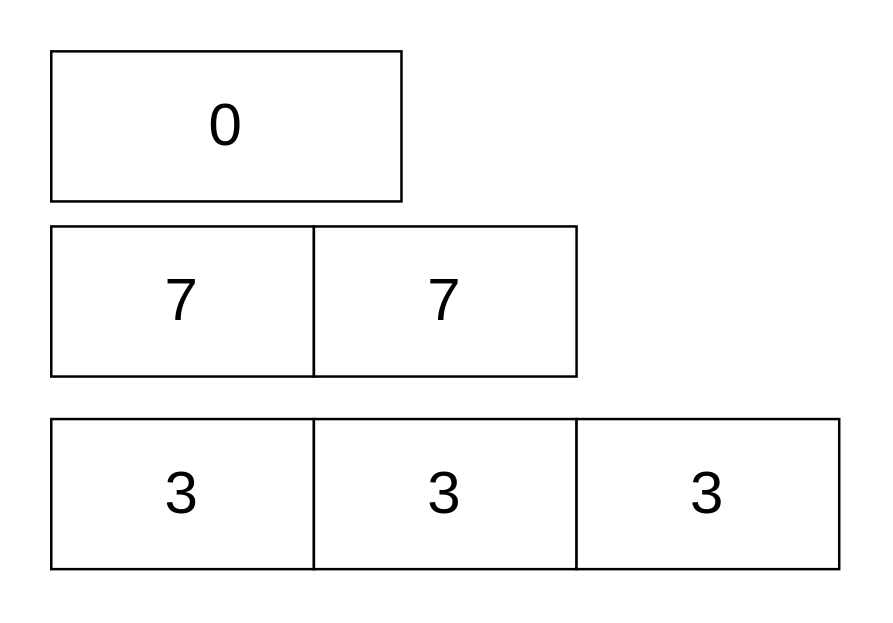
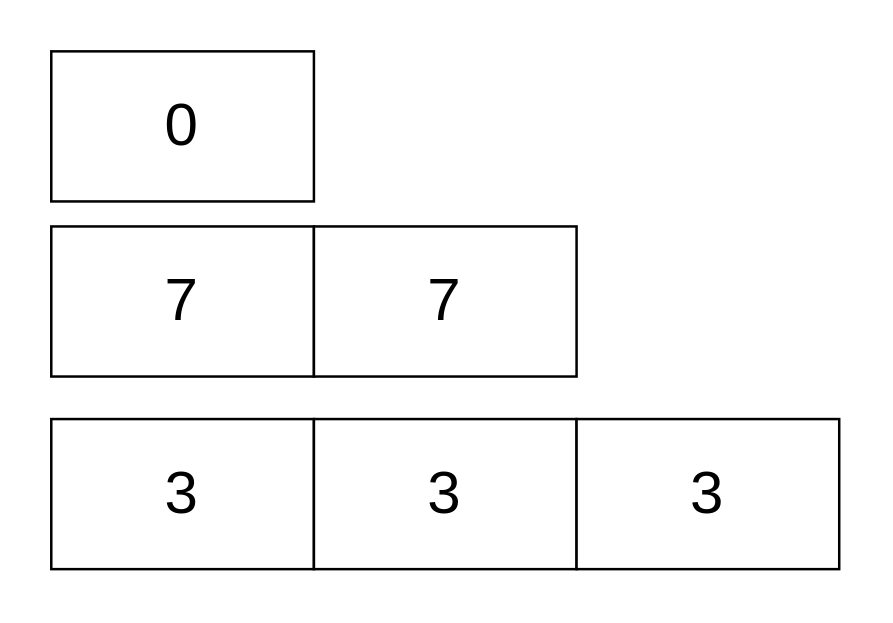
(226, 126) -> (183, 126)
